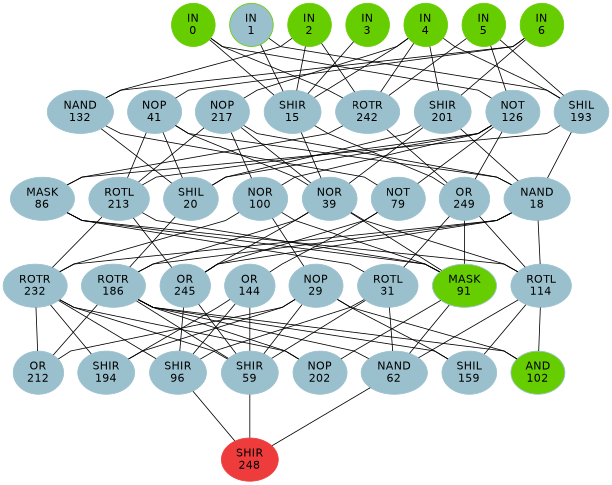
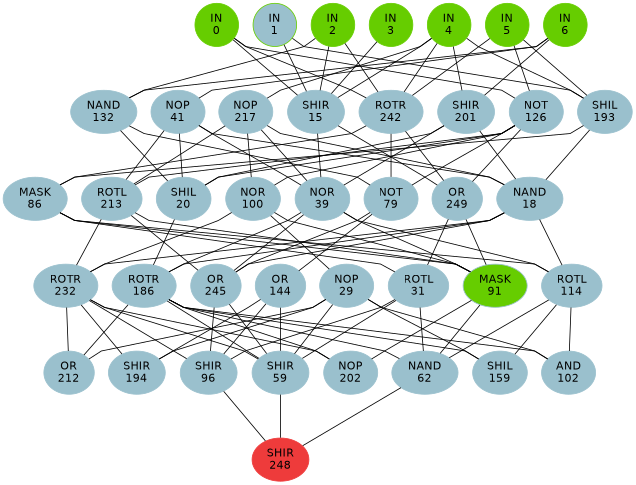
none -> (391, 155)
(502, 242) -> none
(538, 373) -> (569, 373)
